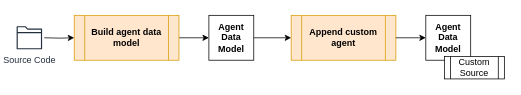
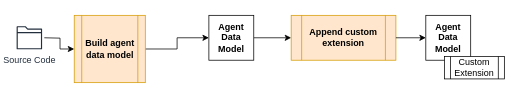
(126, 38) -> (110, 49)
(344, 38) -> (344, 38)
(475, 68) -> (475, 68)
